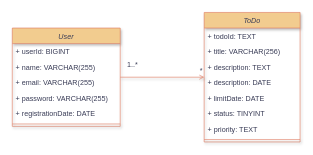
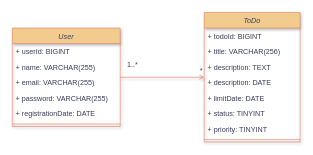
(233, 36) -> (237, 36)
(235, 130) -> (241, 130)
